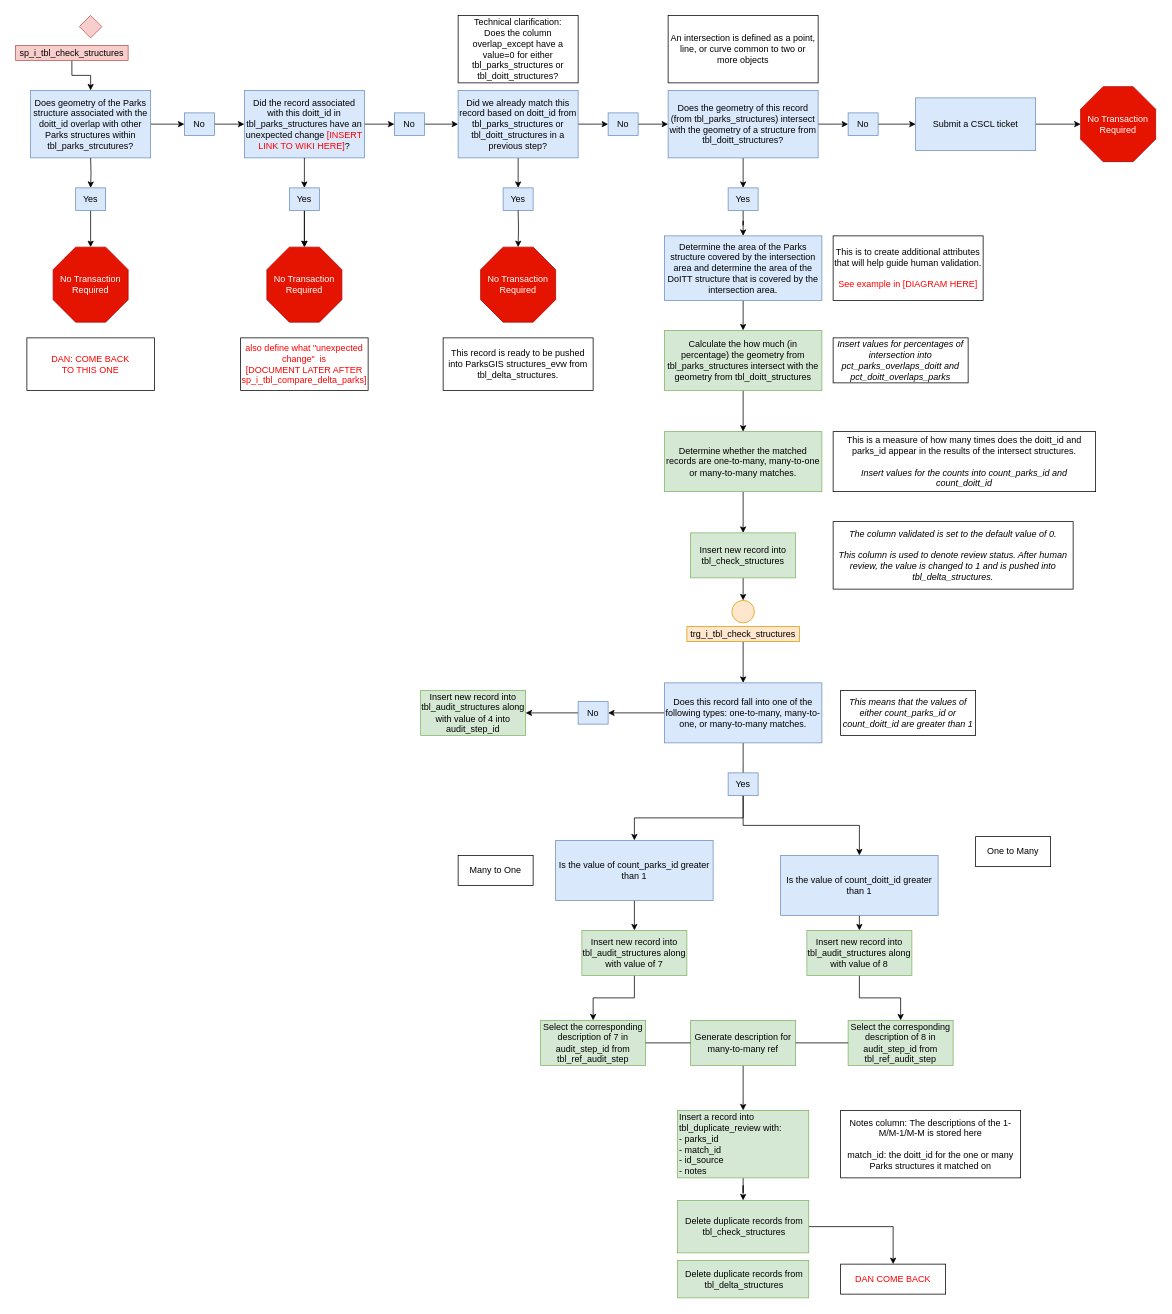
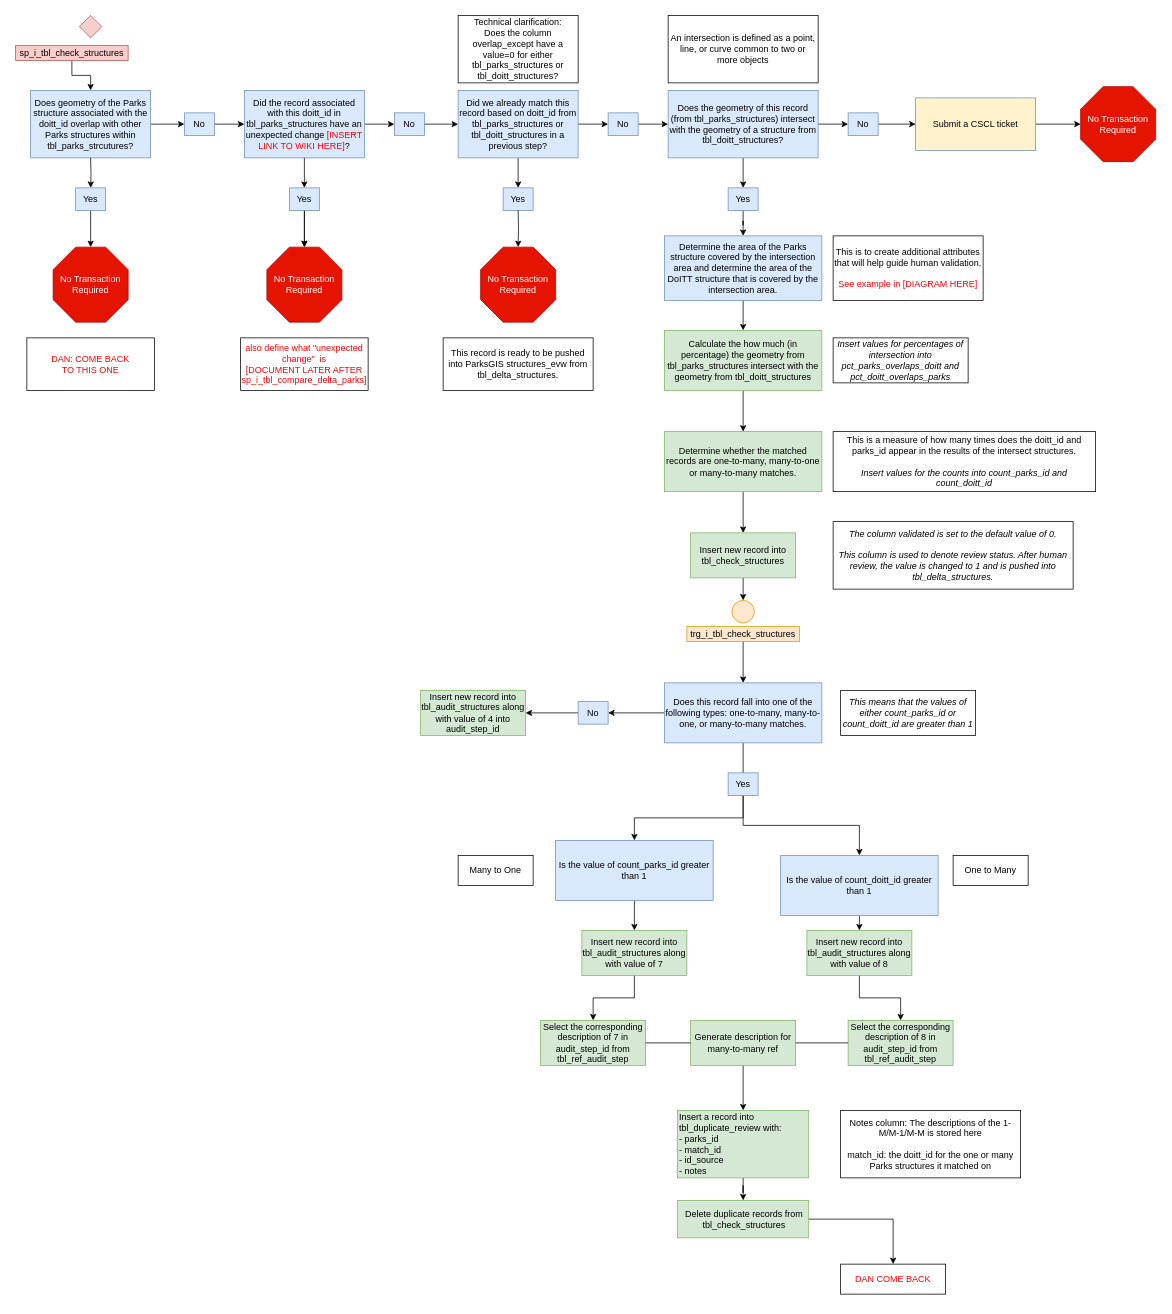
(975, 124) -> (975, 124)
(1013, 852) -> (990, 870)
(743, 1227) -> (743, 1219)
(743, 1279) -> none
